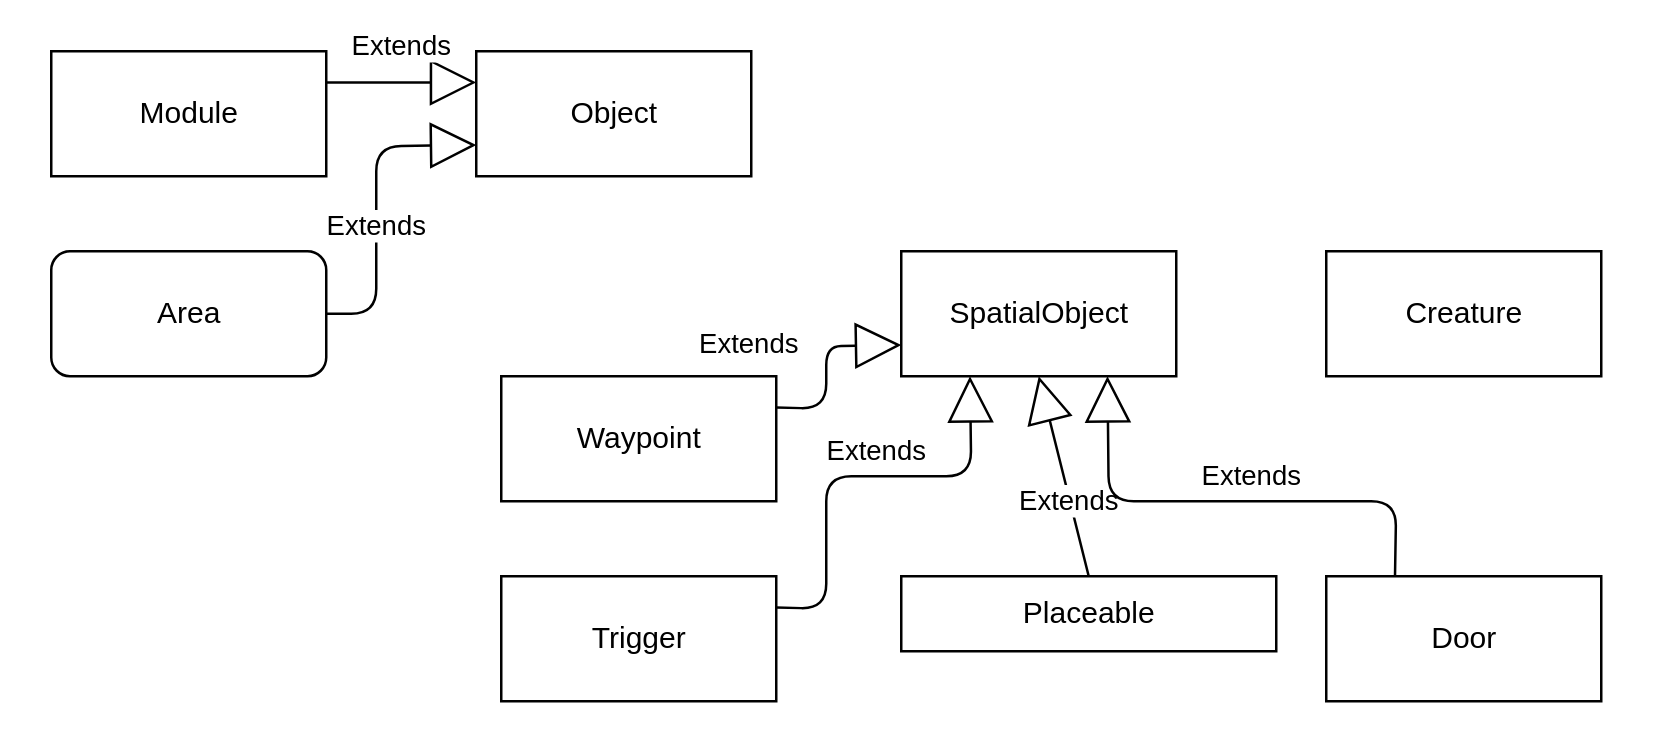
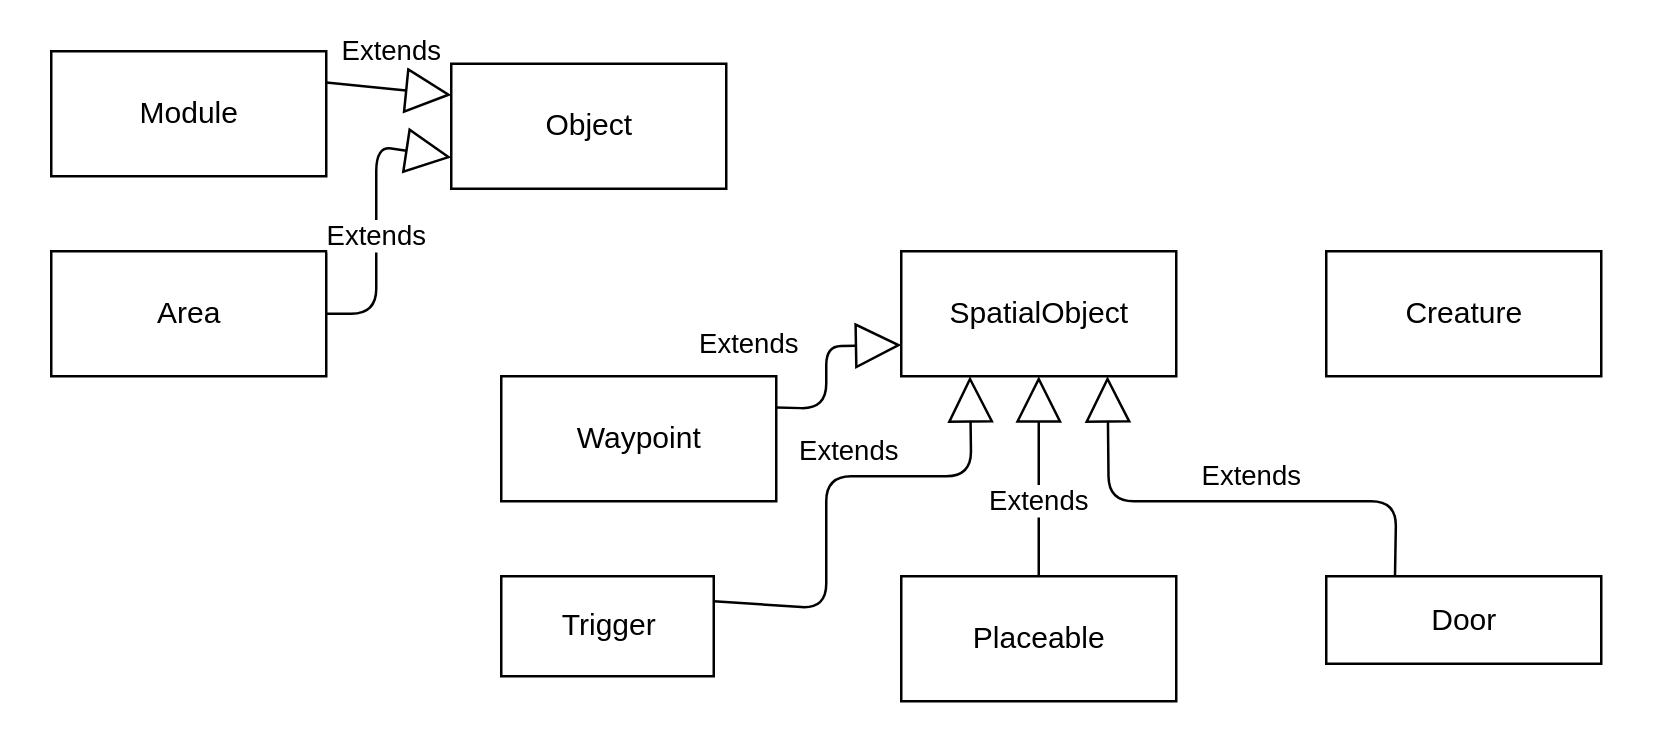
(614, 114) -> (589, 126)
(189, 314) -> (189, 314)
(1089, 614) -> (1039, 639)
(639, 639) -> (608, 626)
(1464, 639) -> (1464, 620)
